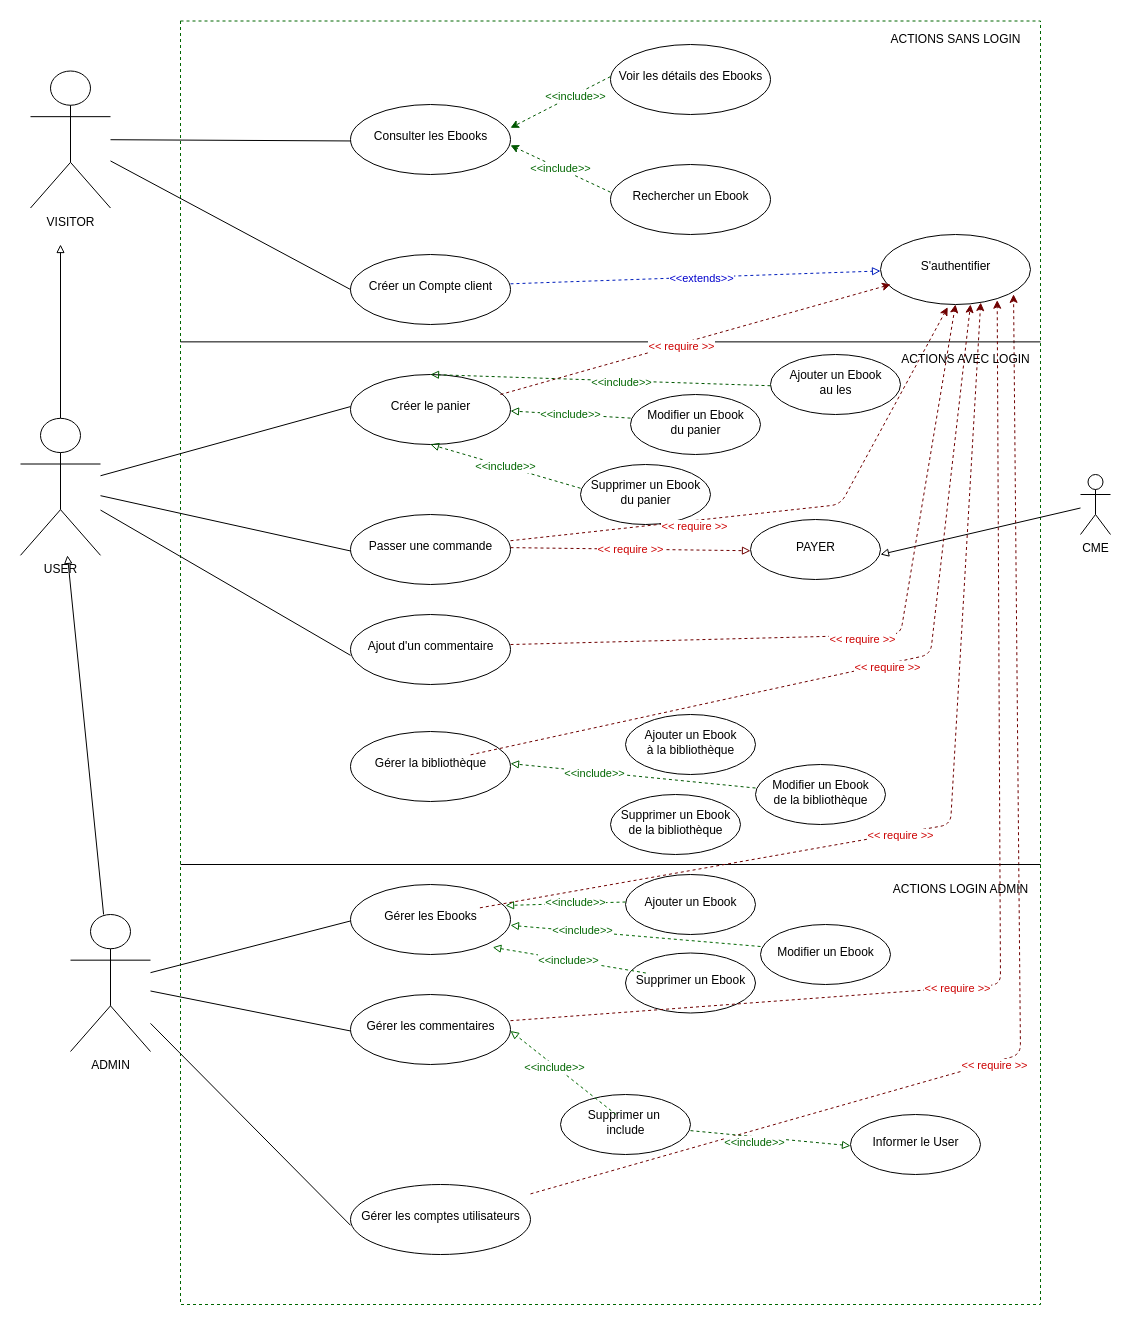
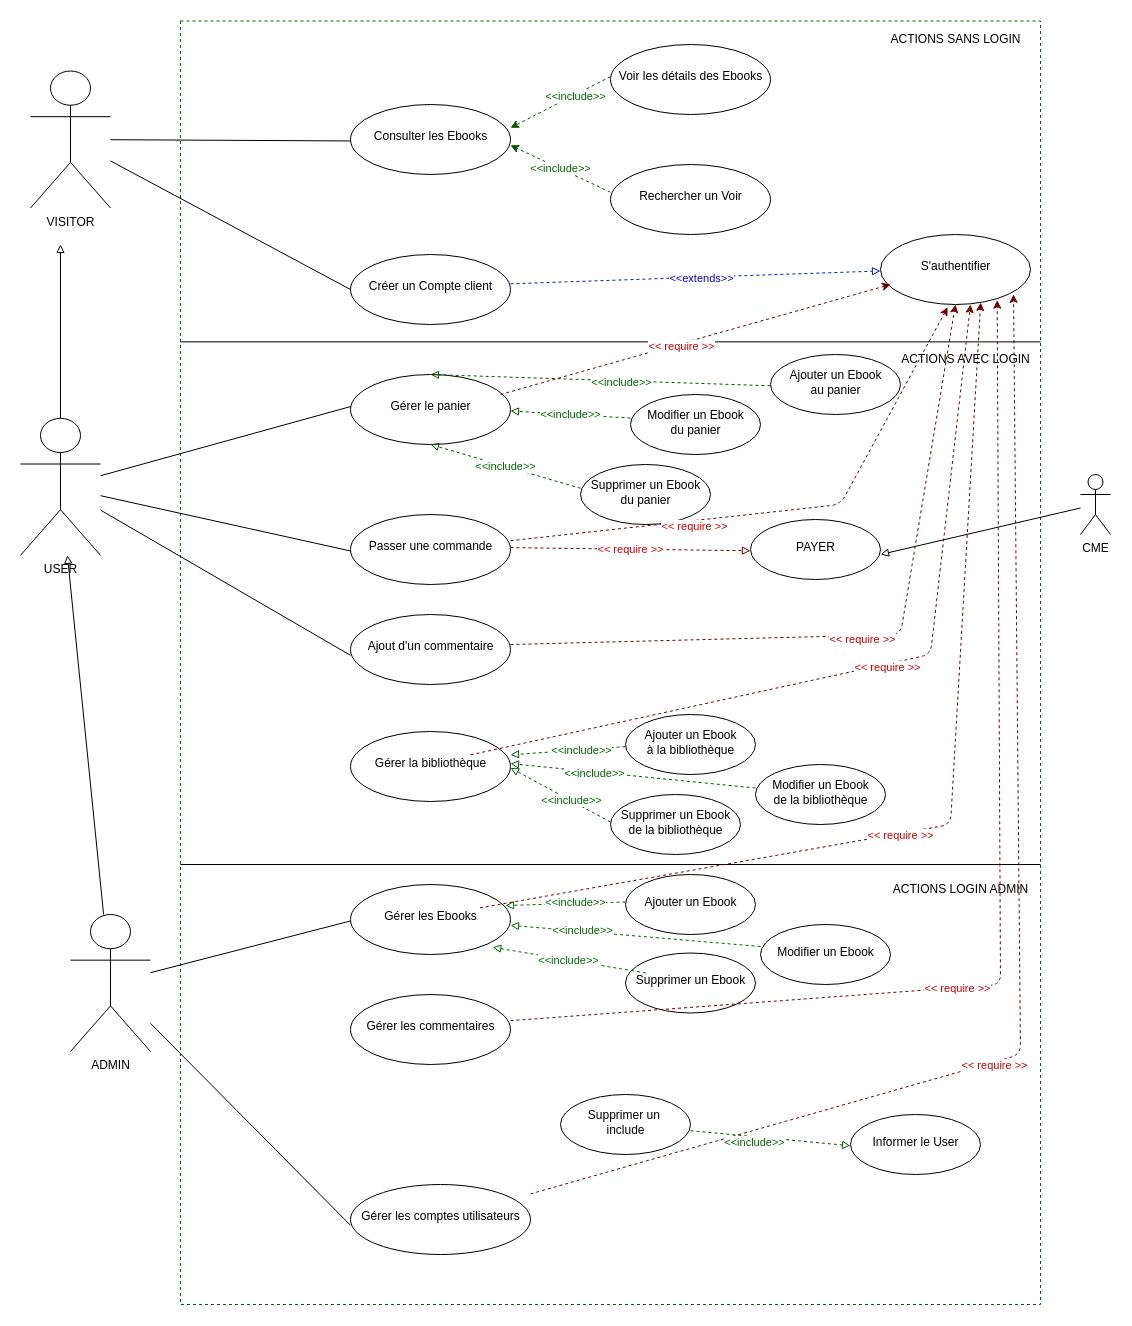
(691, 197) -> (691, 197)
(836, 383) -> (836, 383)
(431, 407) -> (431, 407)
none -> (573, 750)
none -> (565, 797)
(250, 1011) -> none
(565, 1074) -> none
